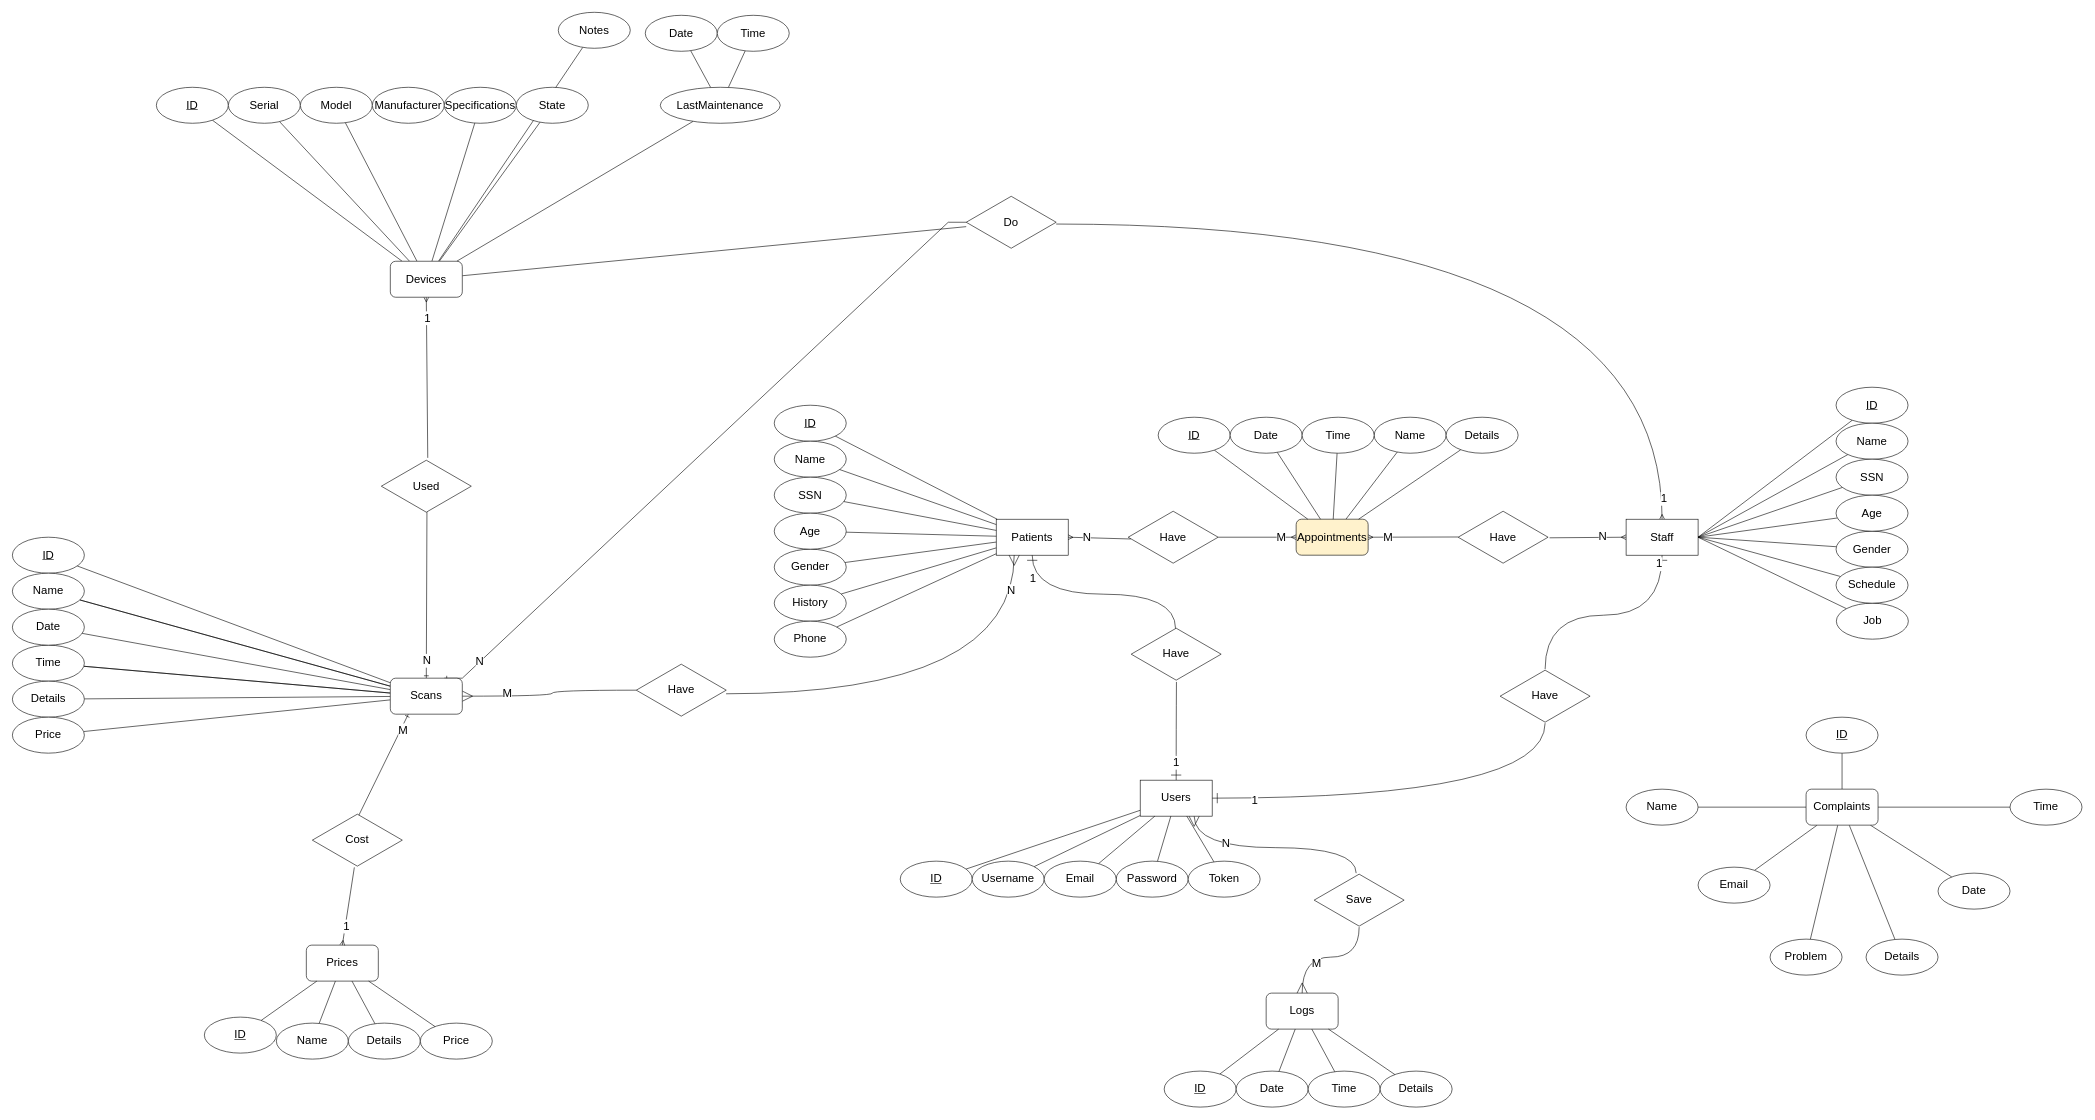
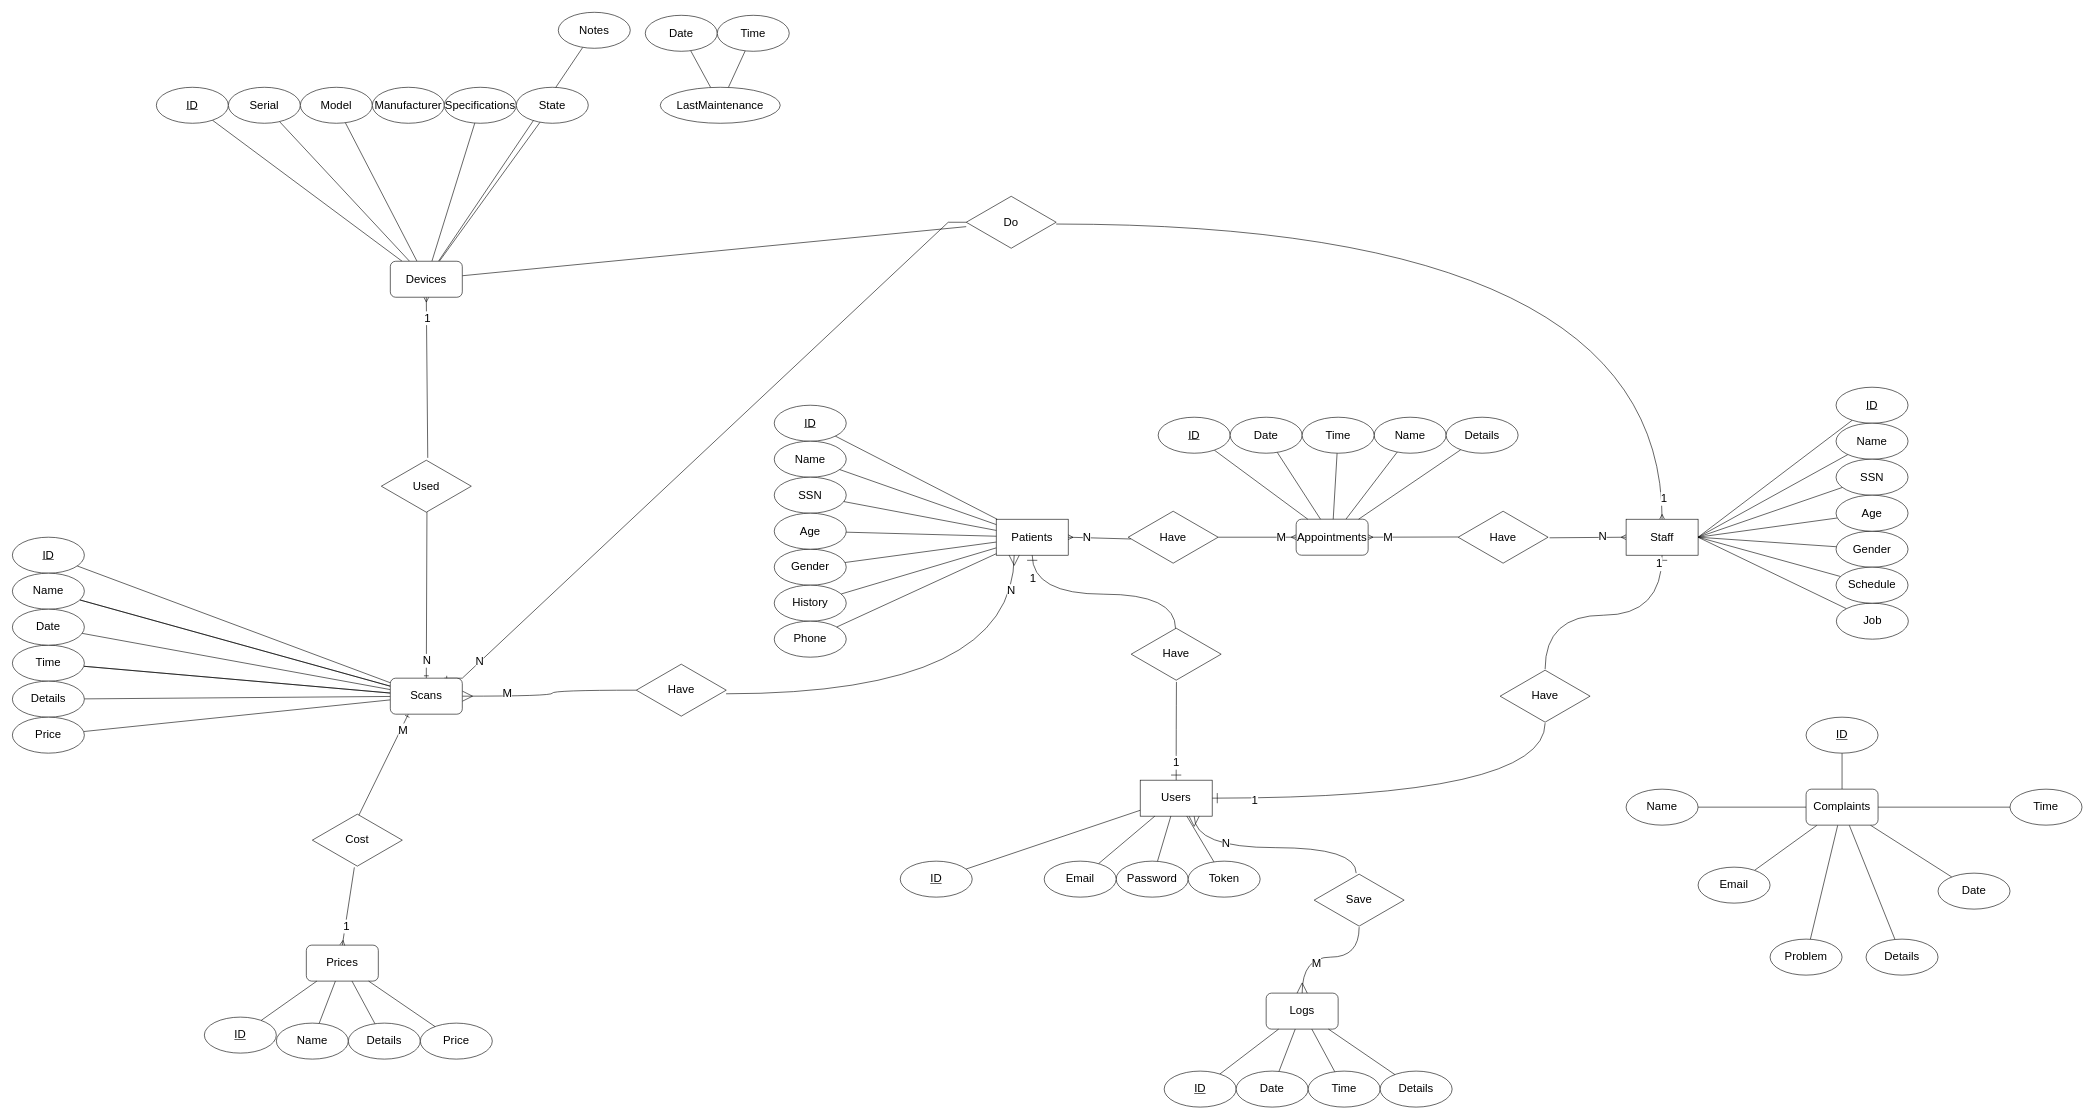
(575, 191) -> none
(1332, 537) -> (1332, 537)
(1088, 841) -> none
(1008, 879) -> none
